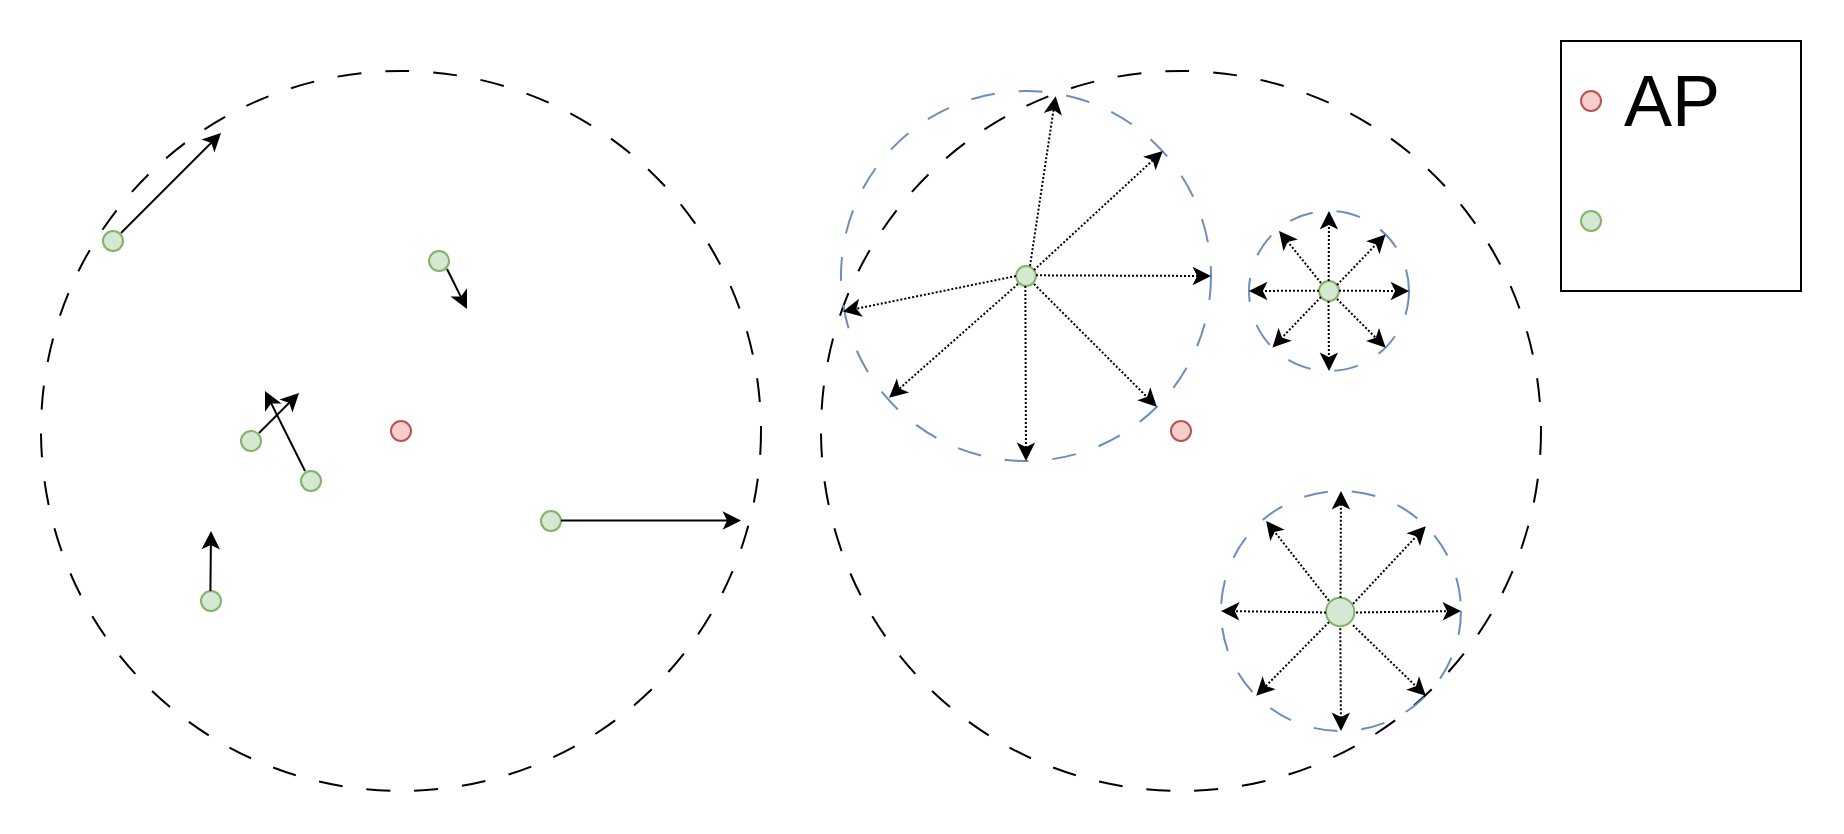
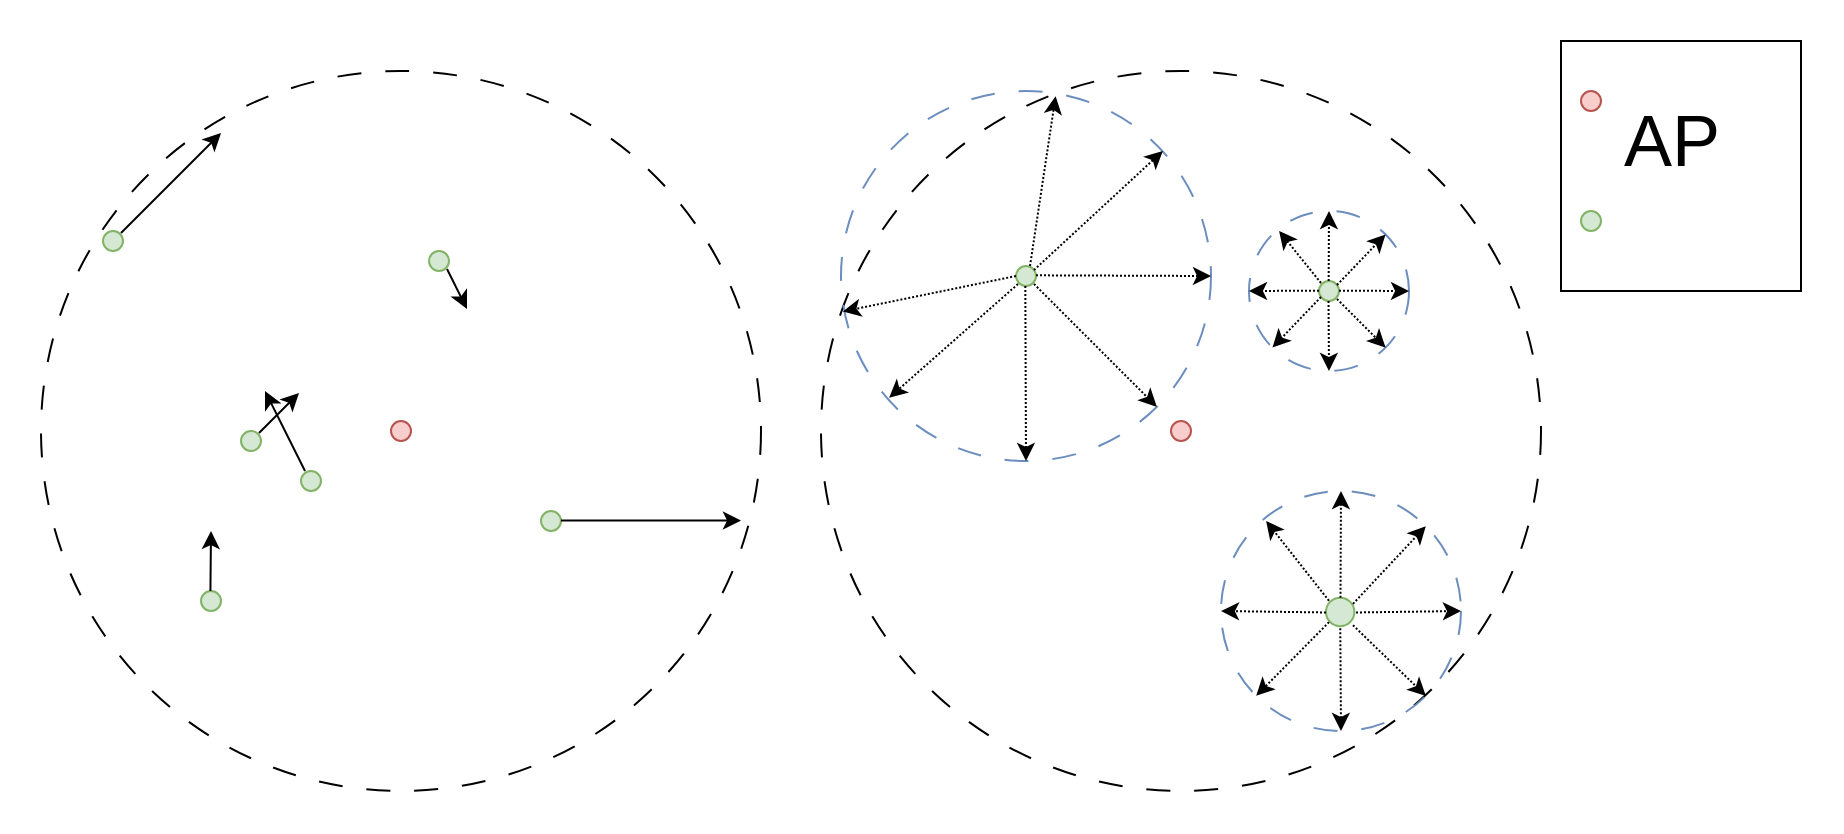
(1681, 101) -> (1681, 141)
